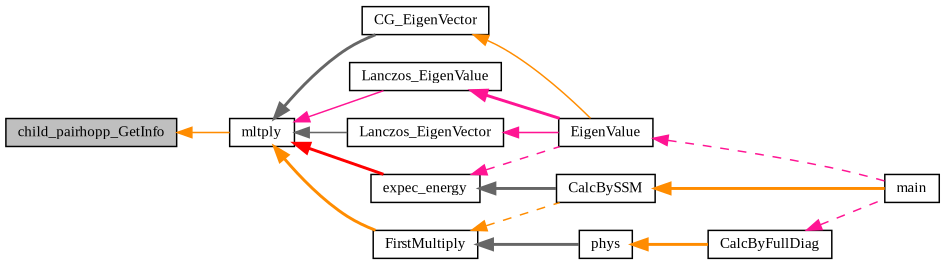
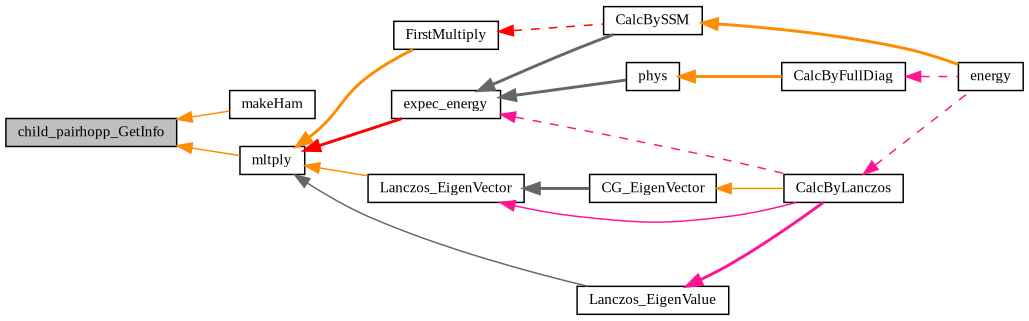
(326, 65) -> (564, 188)
(346, 104) -> (443, 245)
none -> (272, 105)
(328, 132) -> (344, 172)
(606, 132) -> (844, 188)
(912, 188) -> (991, 77)
(523, 214) -> (558, 27)
(536, 244) -> (571, 88)
